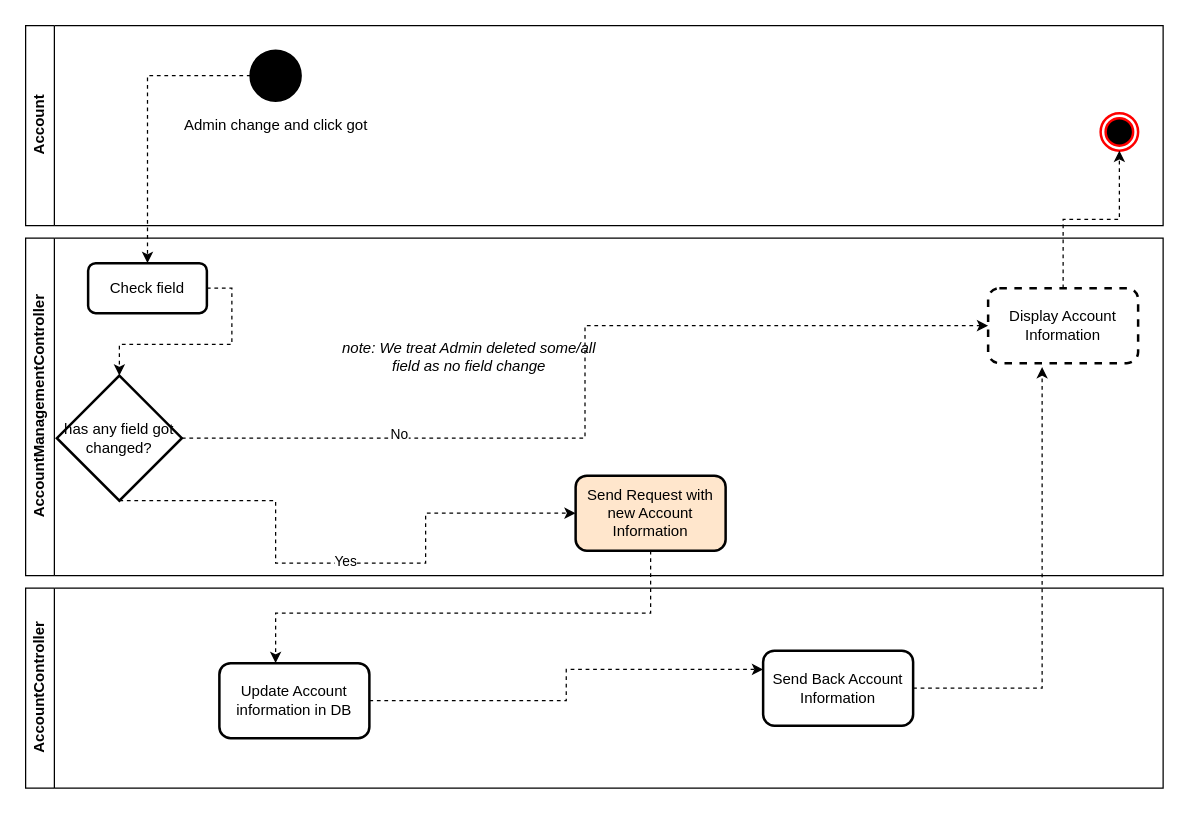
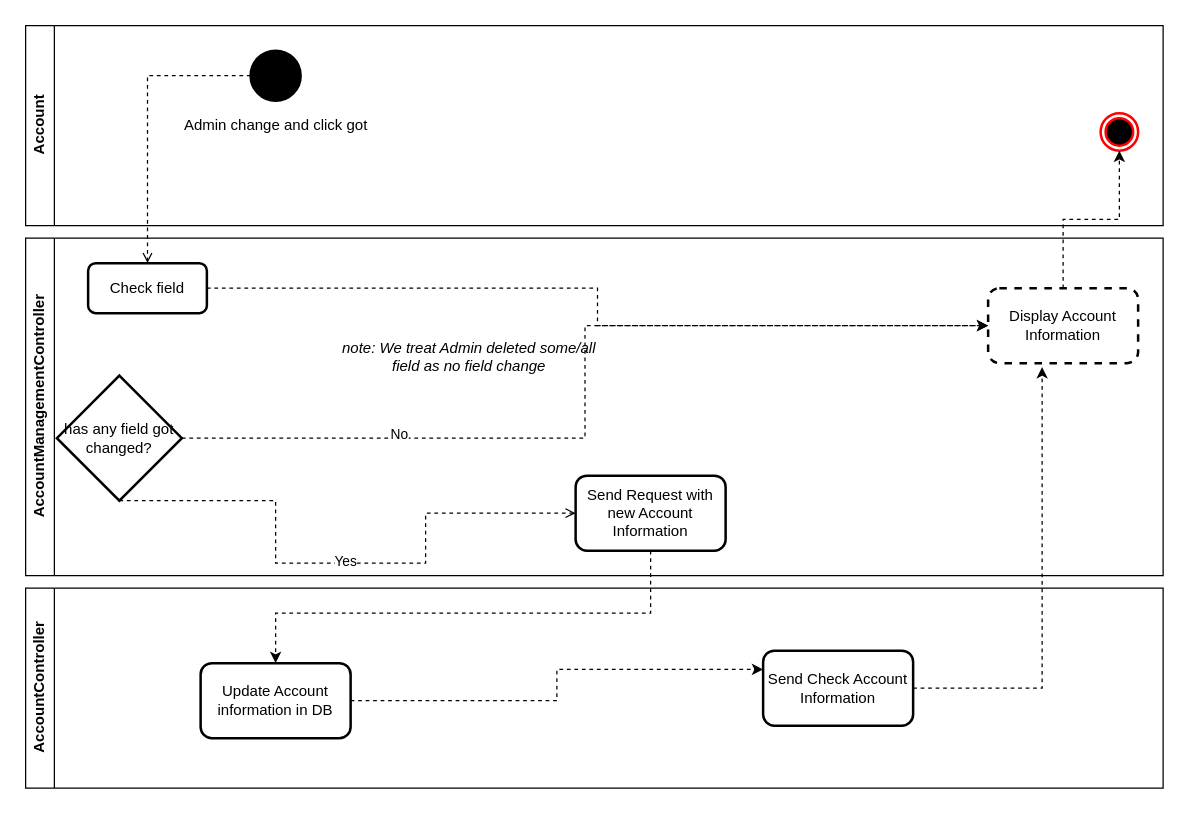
(148, 253) -> (148, 255)
(191, 344) -> (433, 288)
(566, 513) -> (567, 513)
(651, 513) -> (651, 513)
(838, 688) -> (838, 688)
(294, 701) -> (276, 701)
